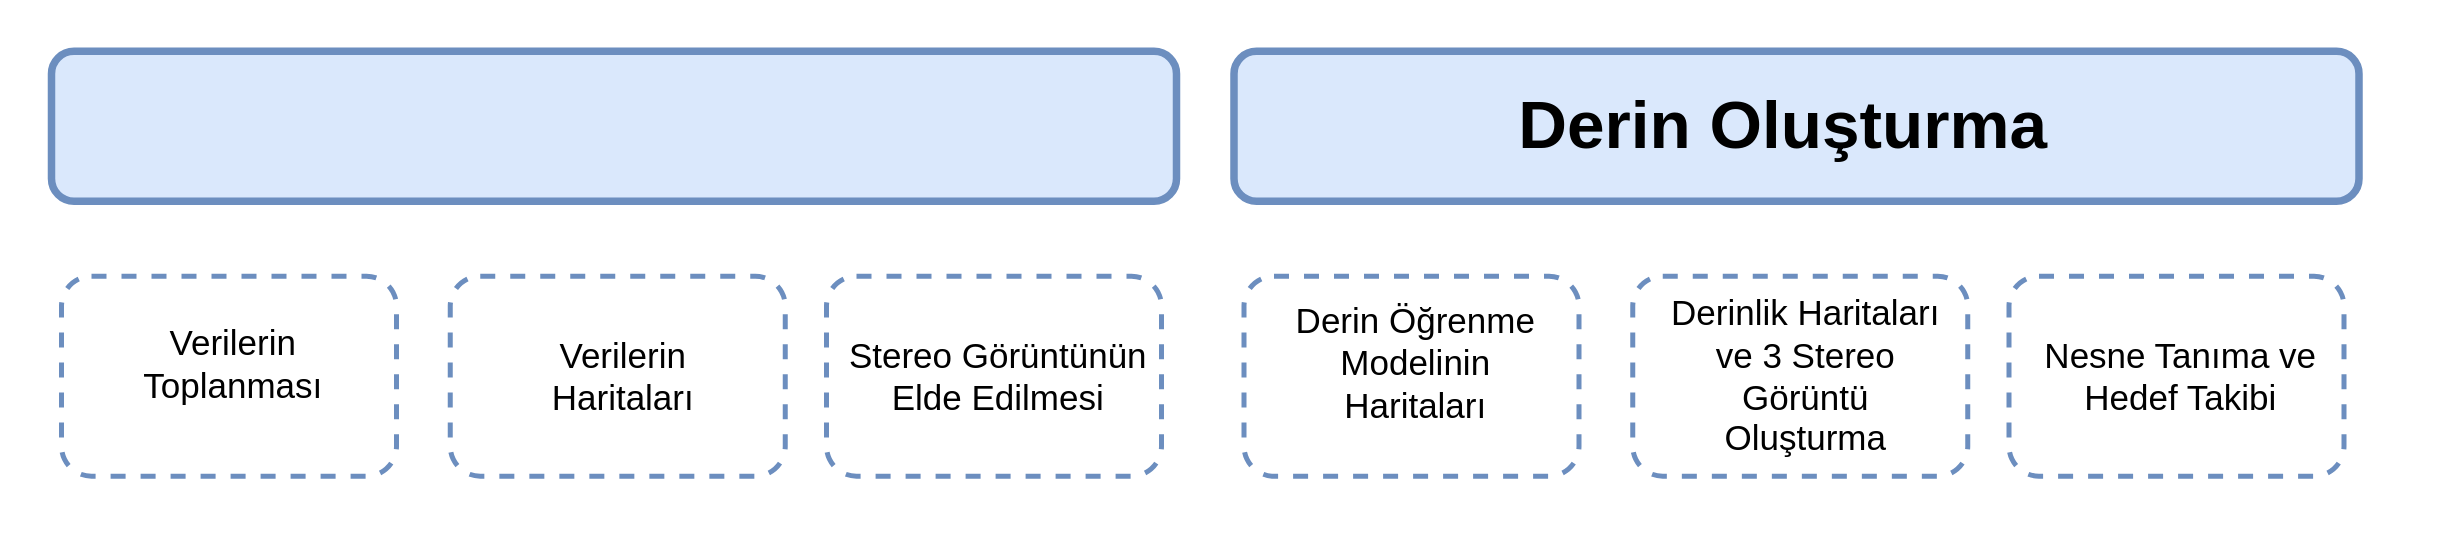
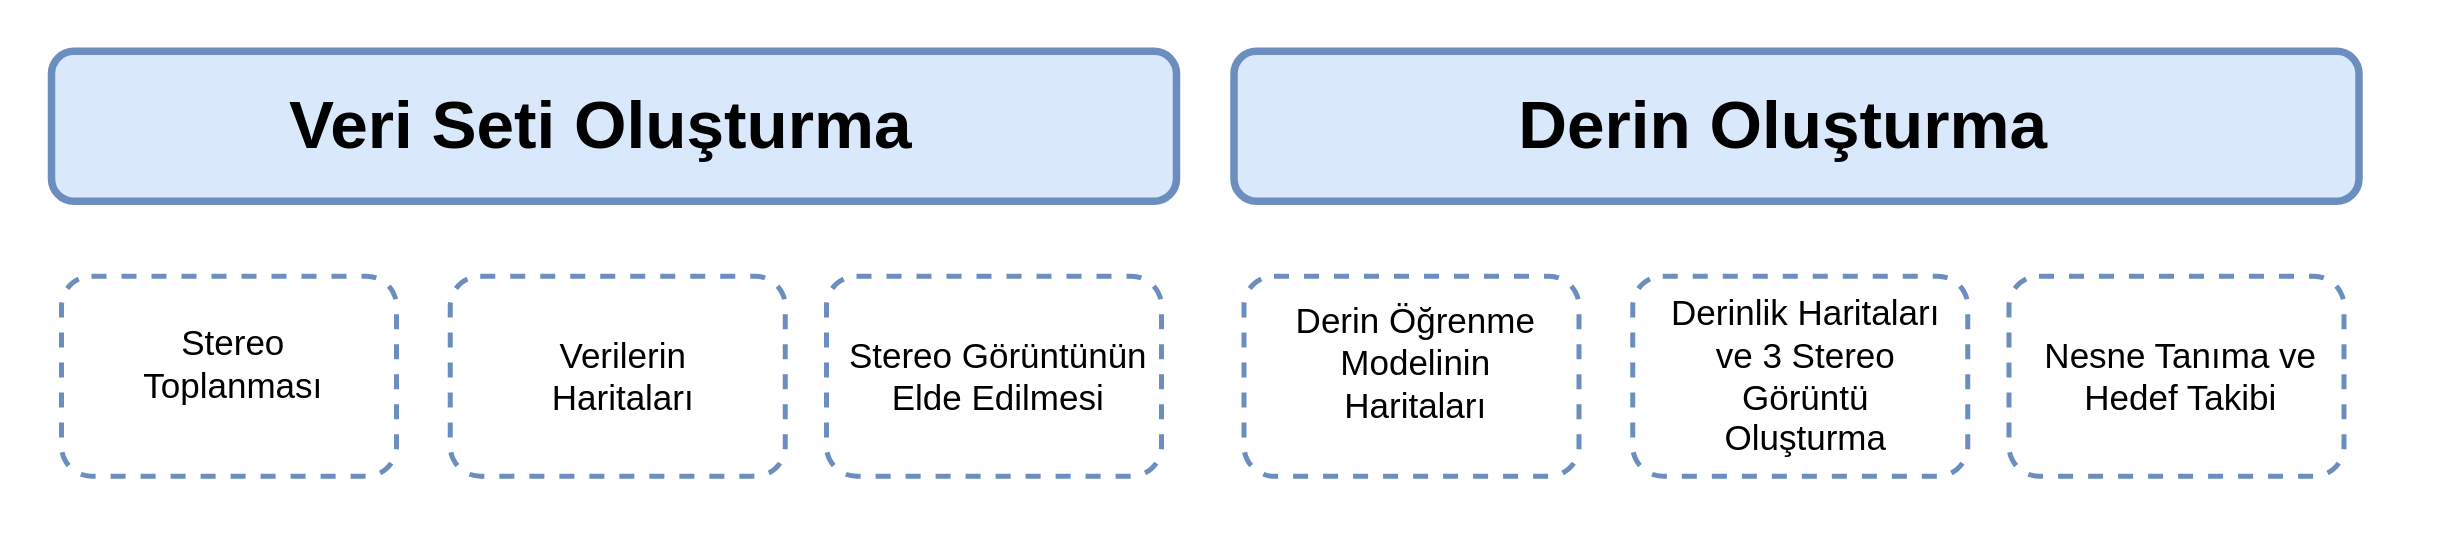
none -> (601, 126)
(234, 364) -> (234, 364)
